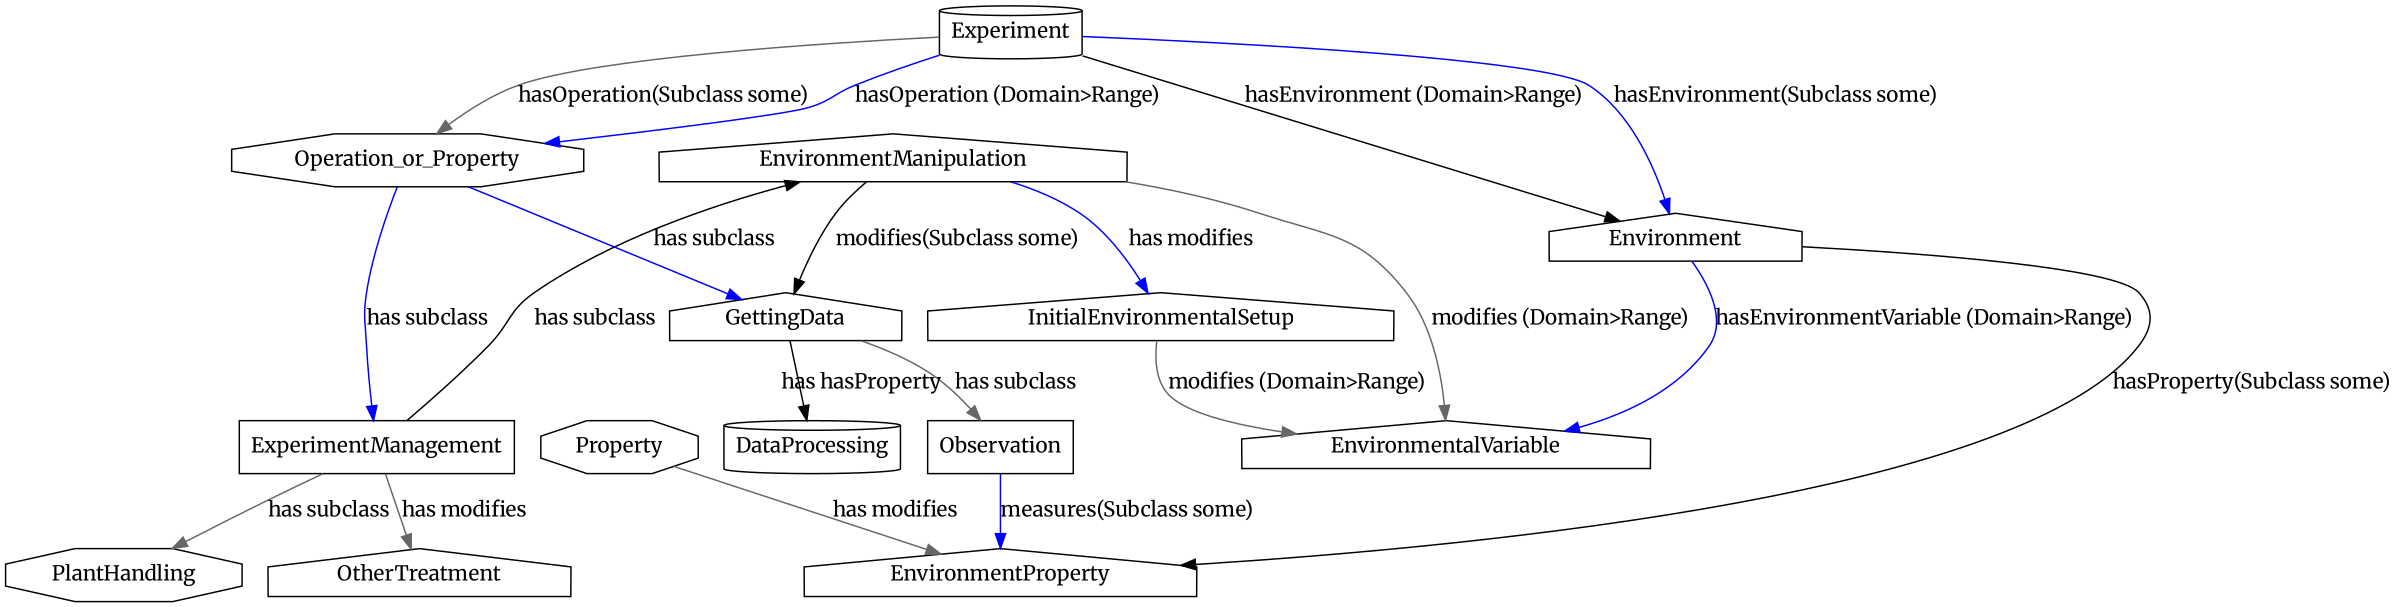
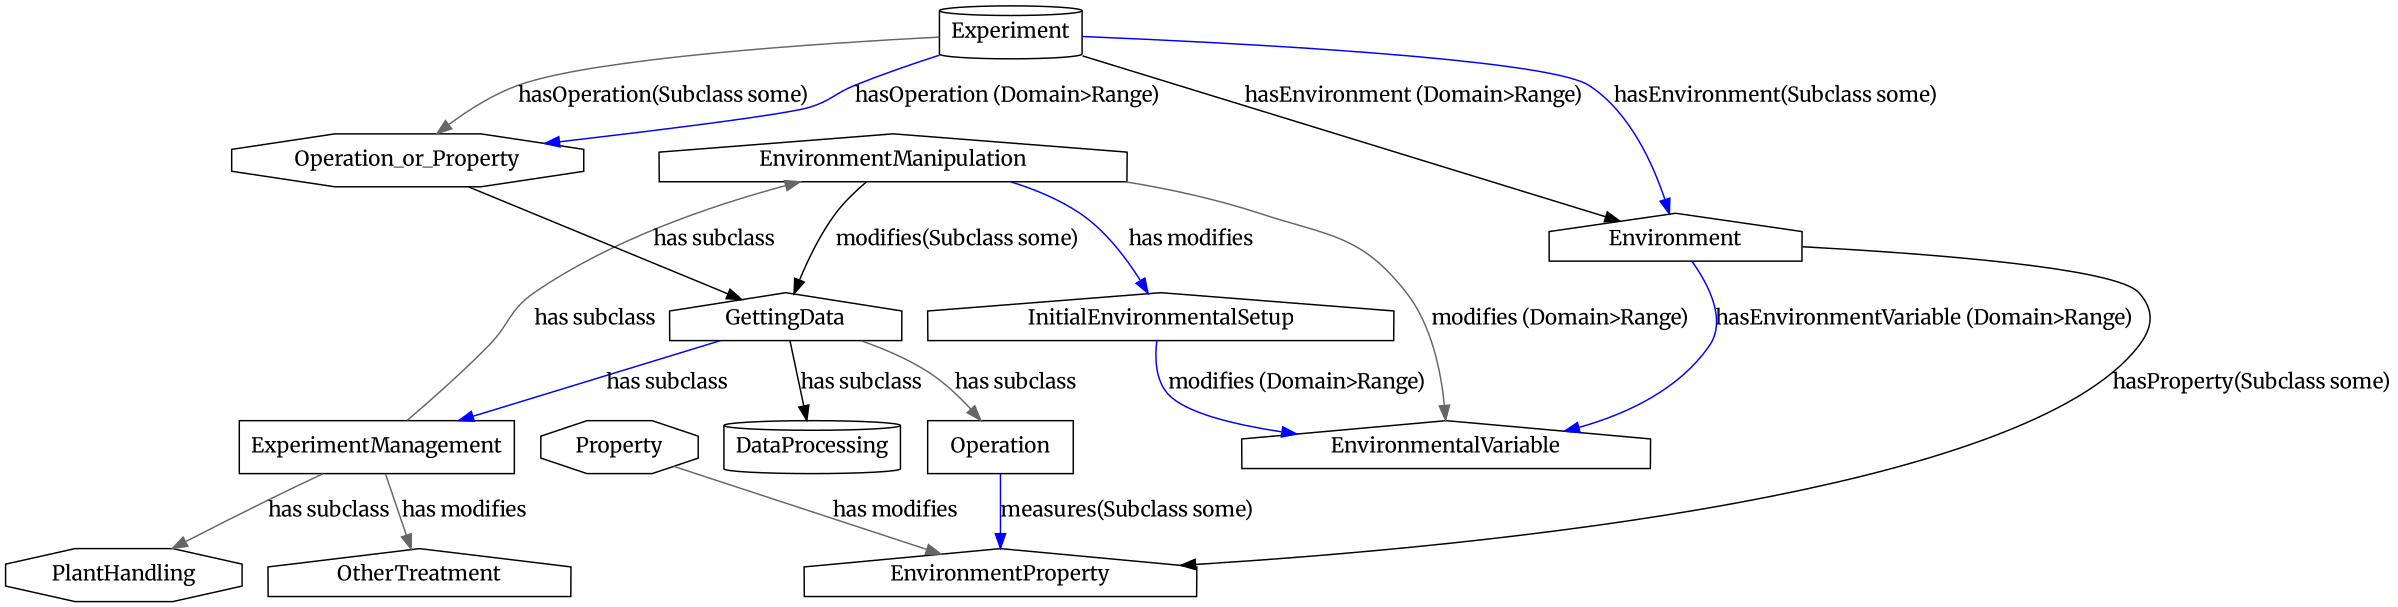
(598, 240) -> (598, 240)
(574, 268) -> (574, 268)
(366, 294) -> (597, 378)
(861, 383) -> (861, 383)
(1196, 411) -> (1196, 411)
(1000, 447) -> (1000, 447)
